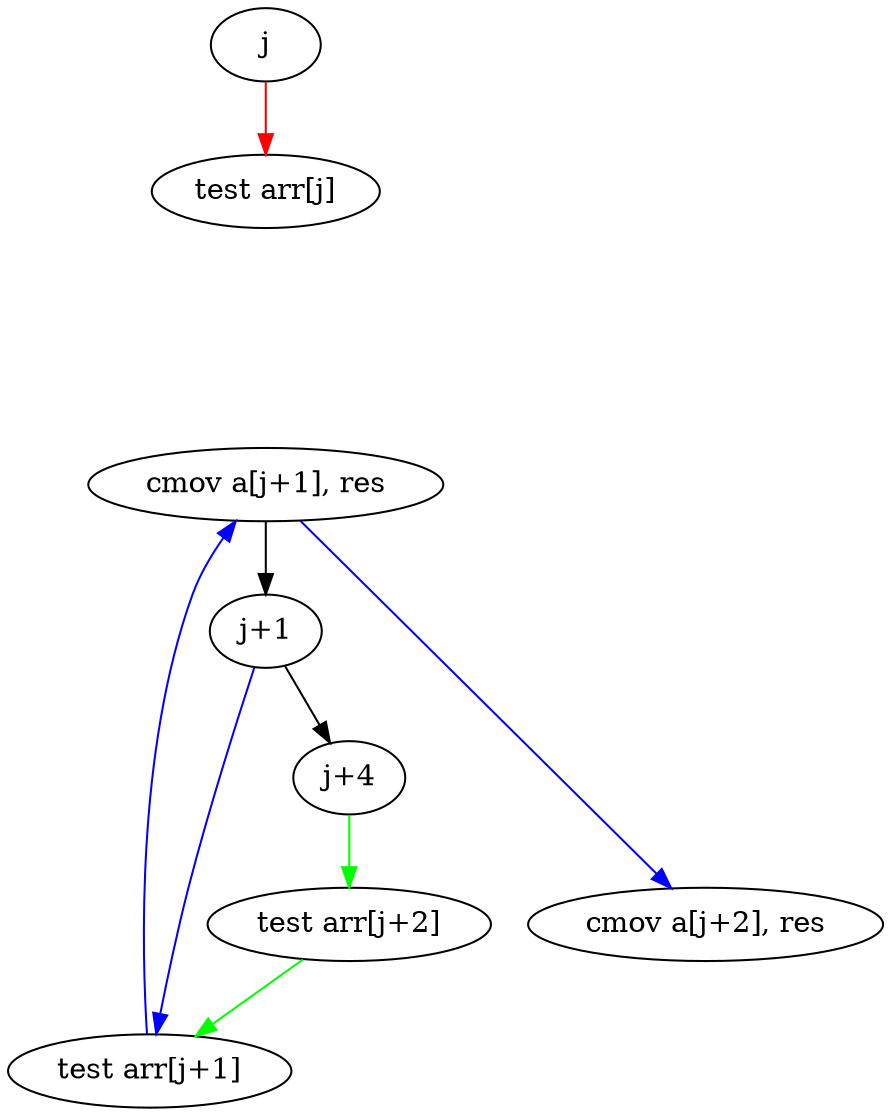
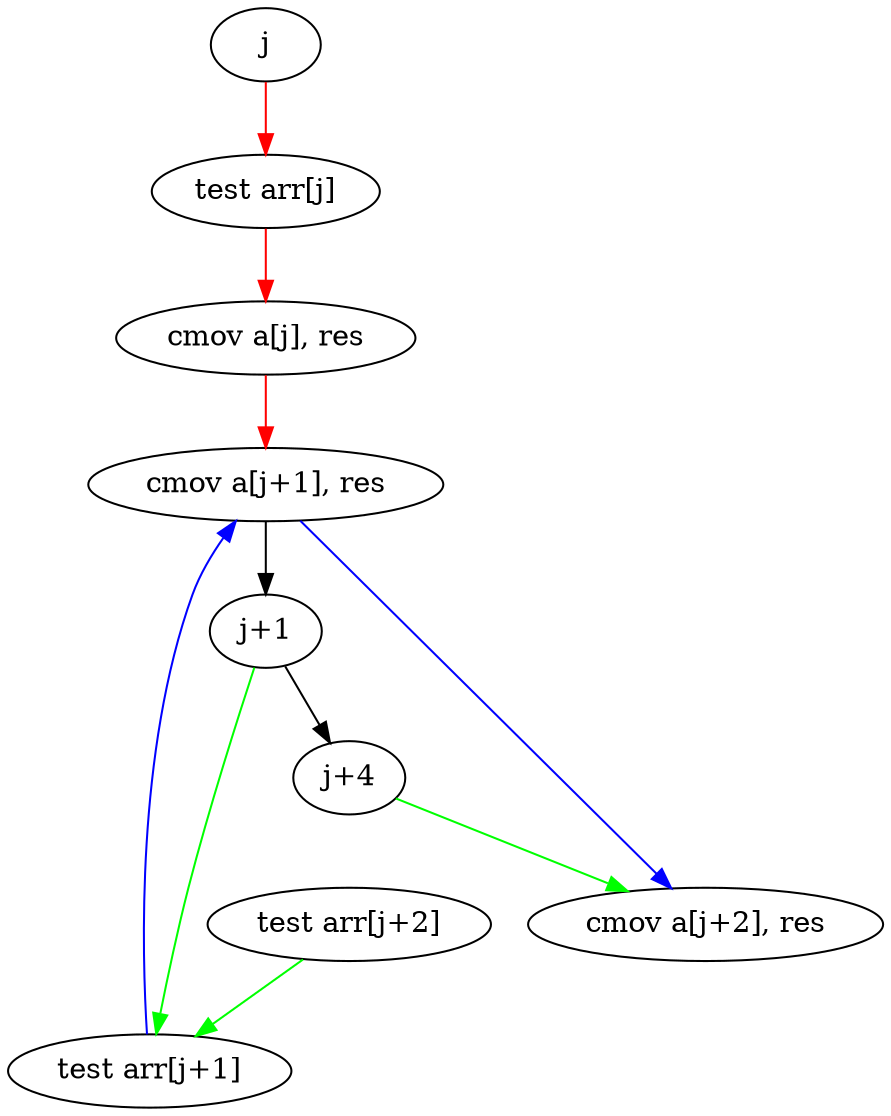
none -> (266, 338)
(202, 839) -> (202, 839)
(349, 841) -> (502, 841)
